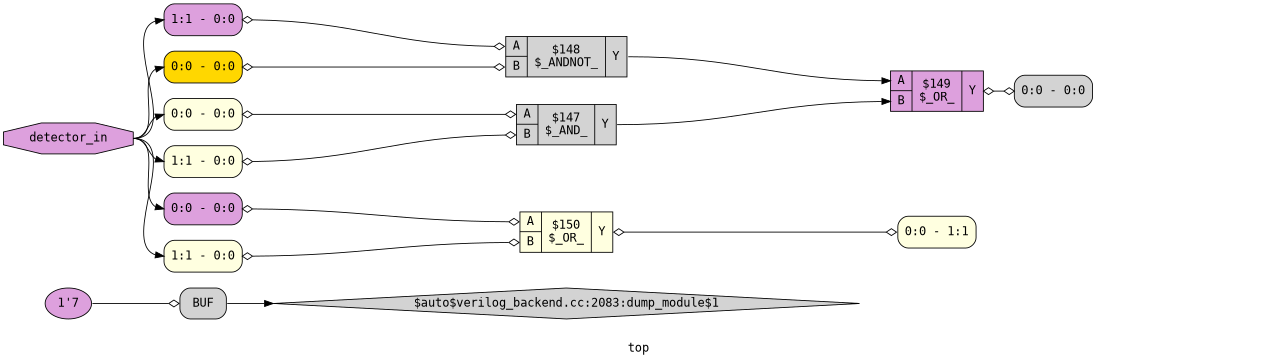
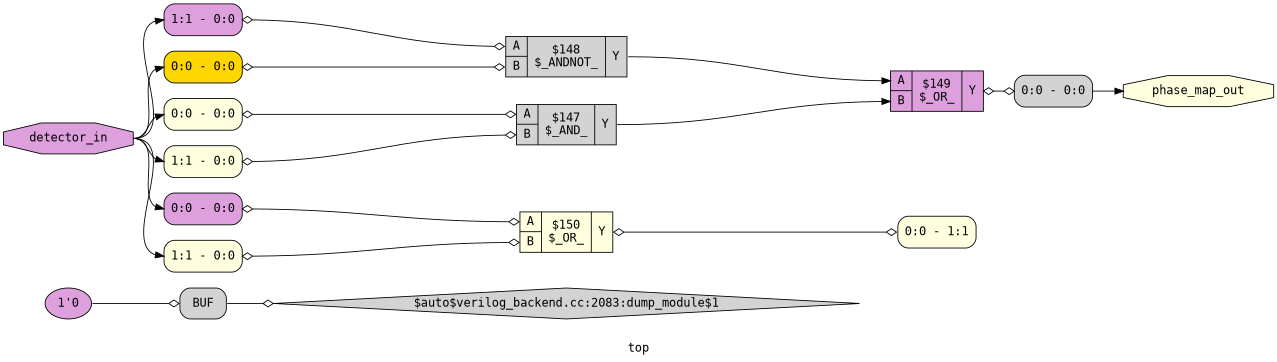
none -> (1198, 91)
(68, 303) -> (68, 303)
(246, 303) -> (246, 303)
